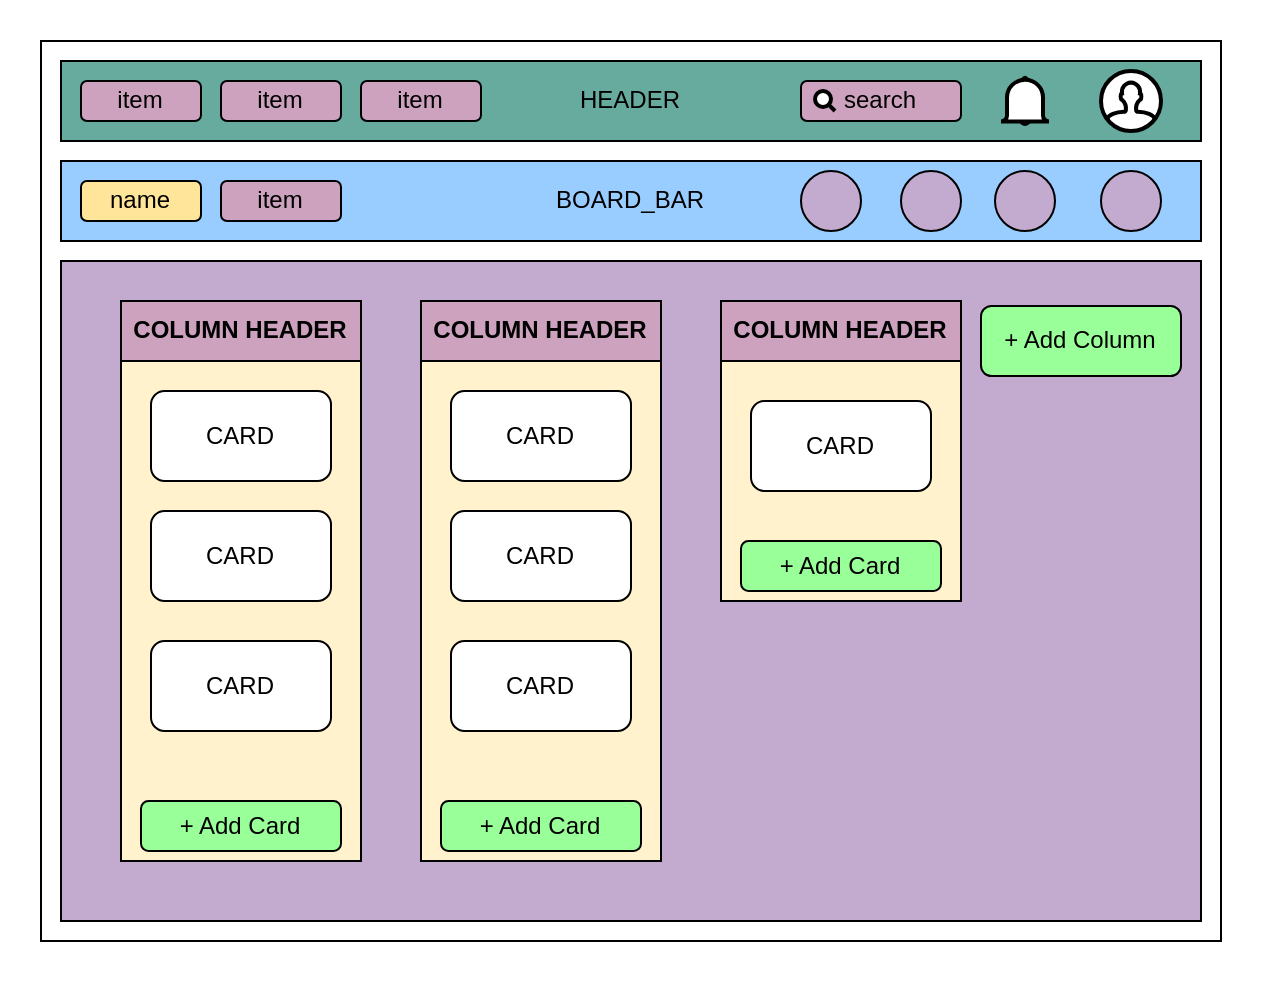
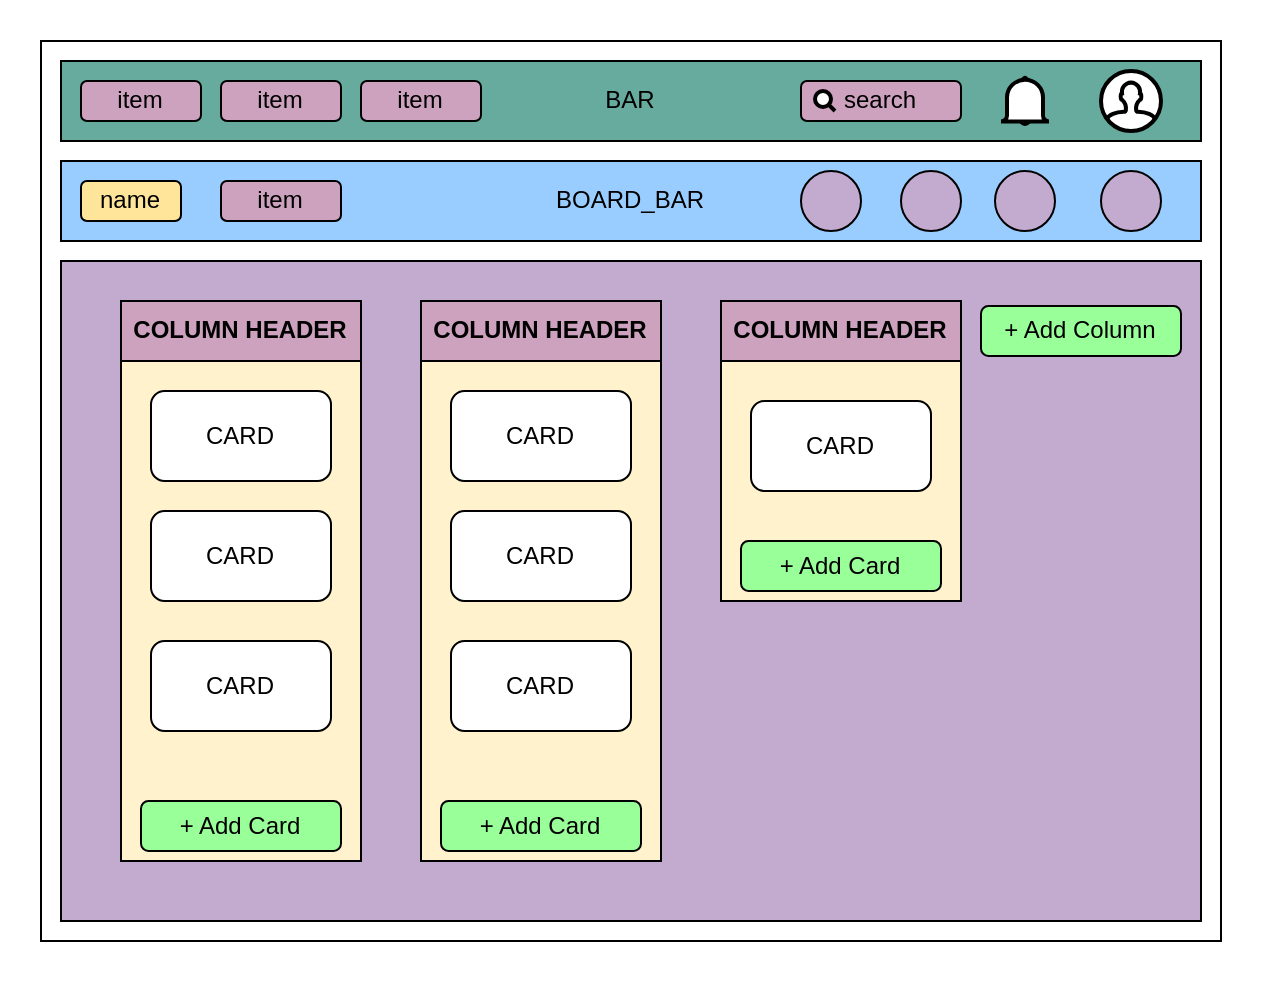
(631, 101) -> (631, 101)
(141, 201) -> (131, 201)
(1081, 341) -> (1081, 331)
